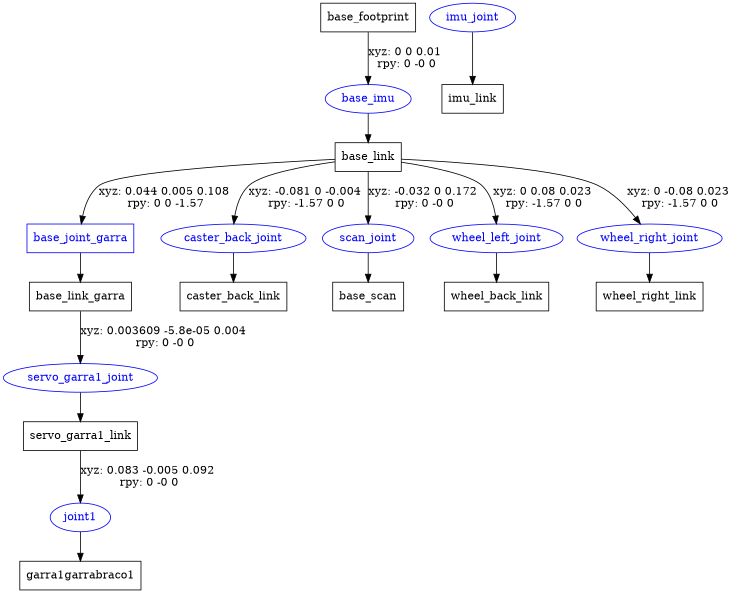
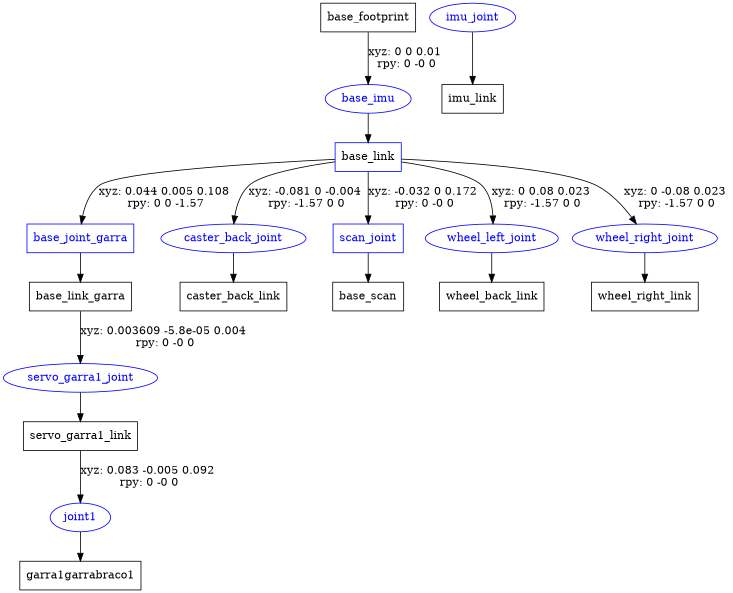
(368, 157) -> (368, 157)
(368, 238) -> (368, 238)
